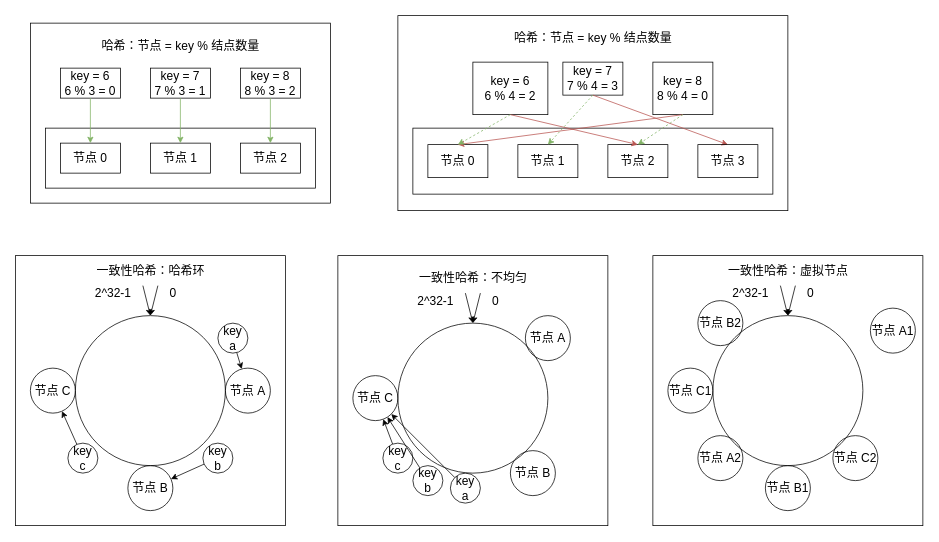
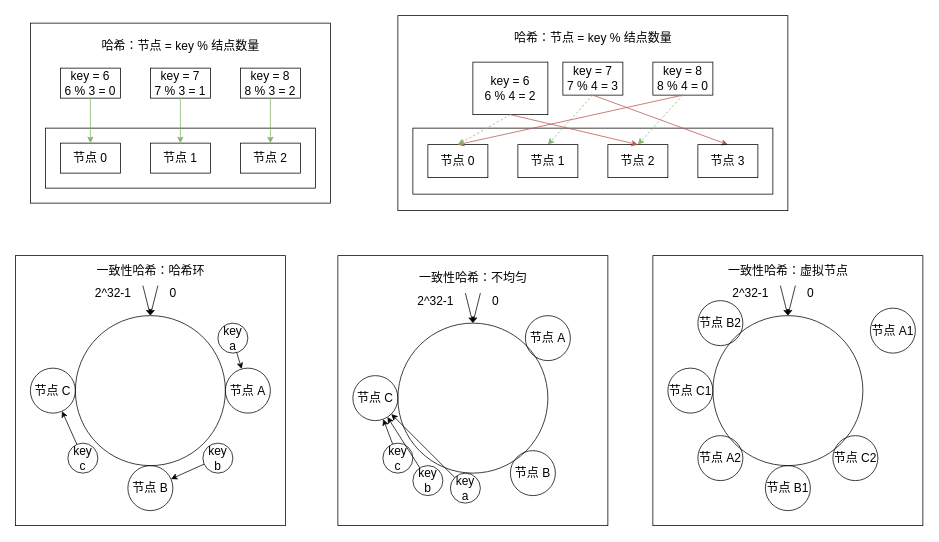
(683, 88) -> (683, 78)
